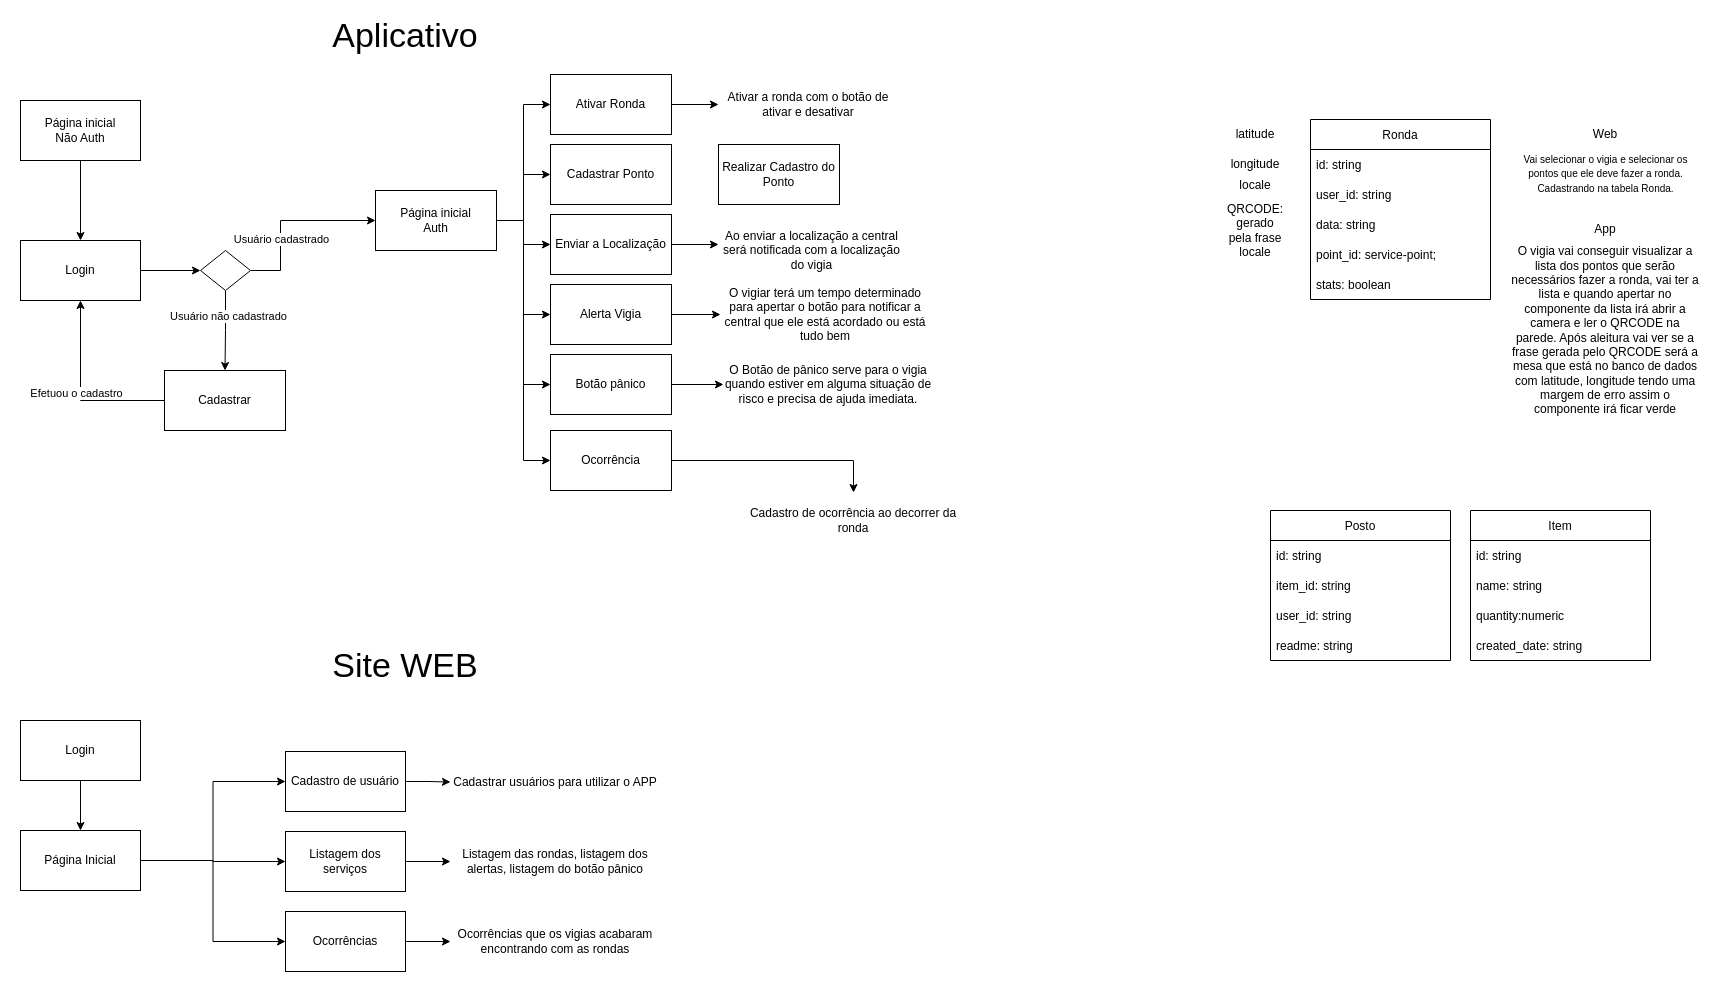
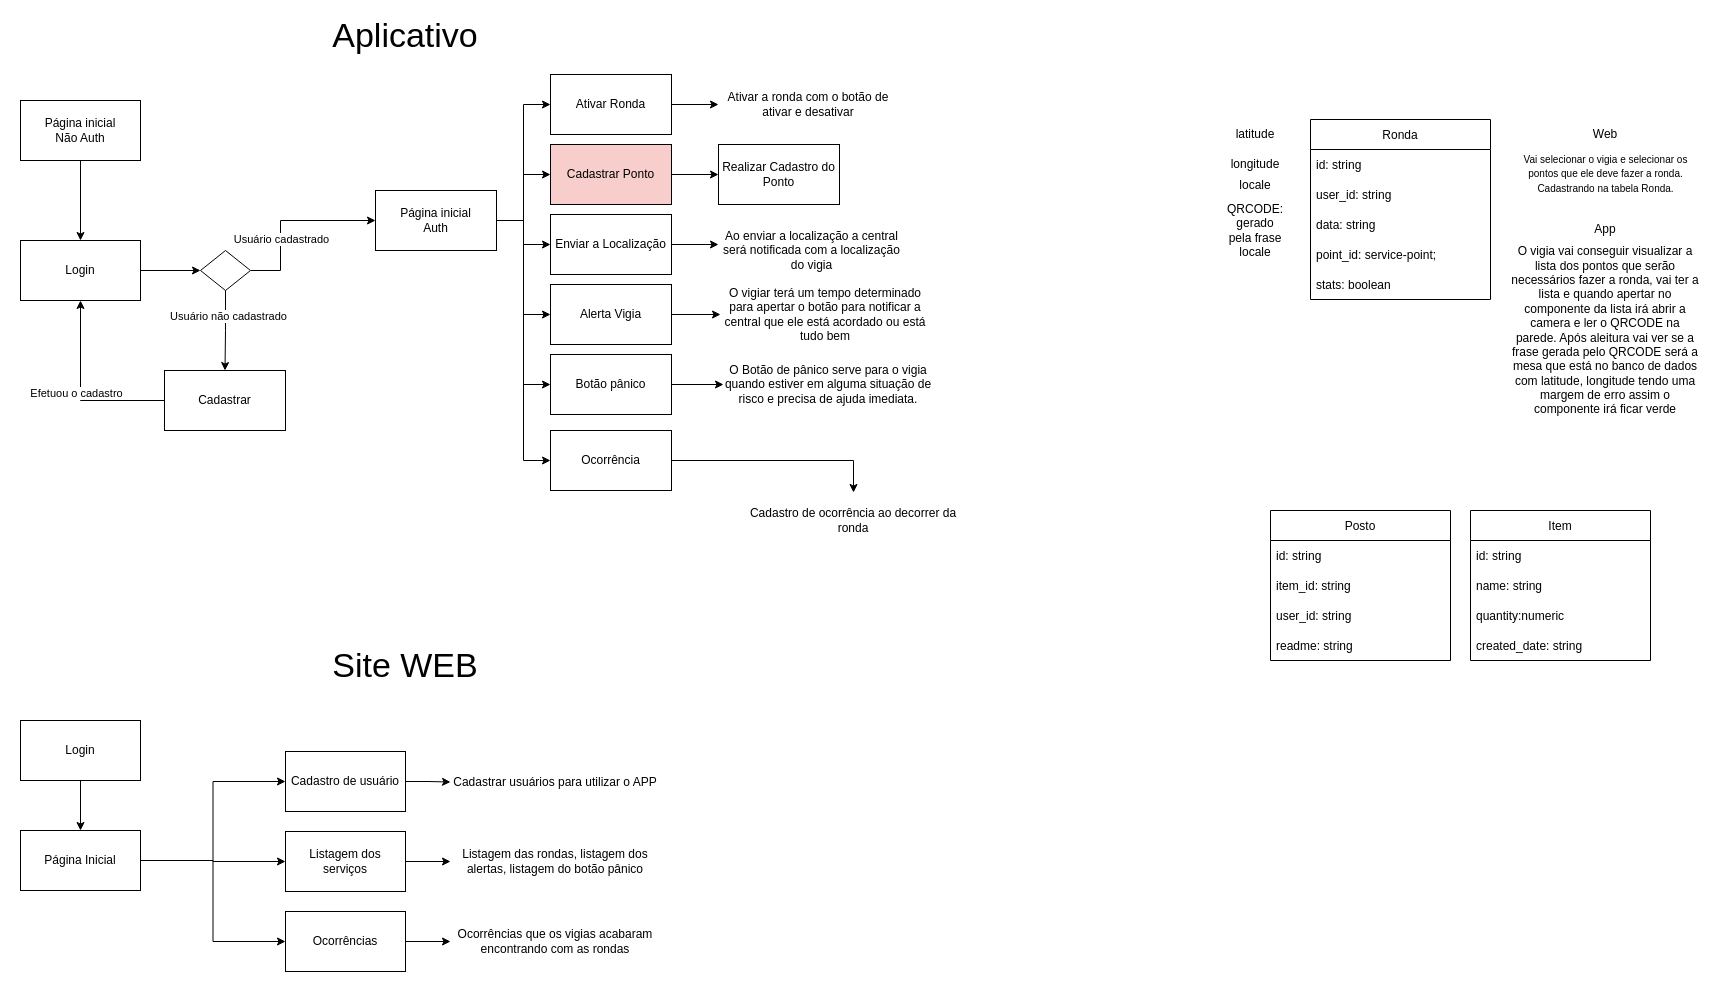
(611, 175) -> (611, 175)
none -> (692, 175)
